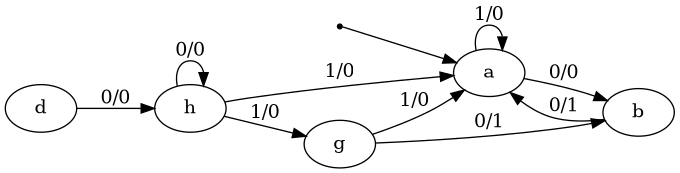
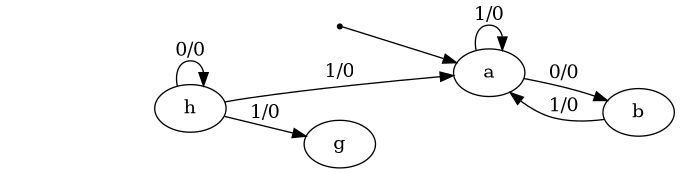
(564, 106) -> (564, 106)
(41, 108) -> none
(414, 118) -> none
(484, 136) -> none
